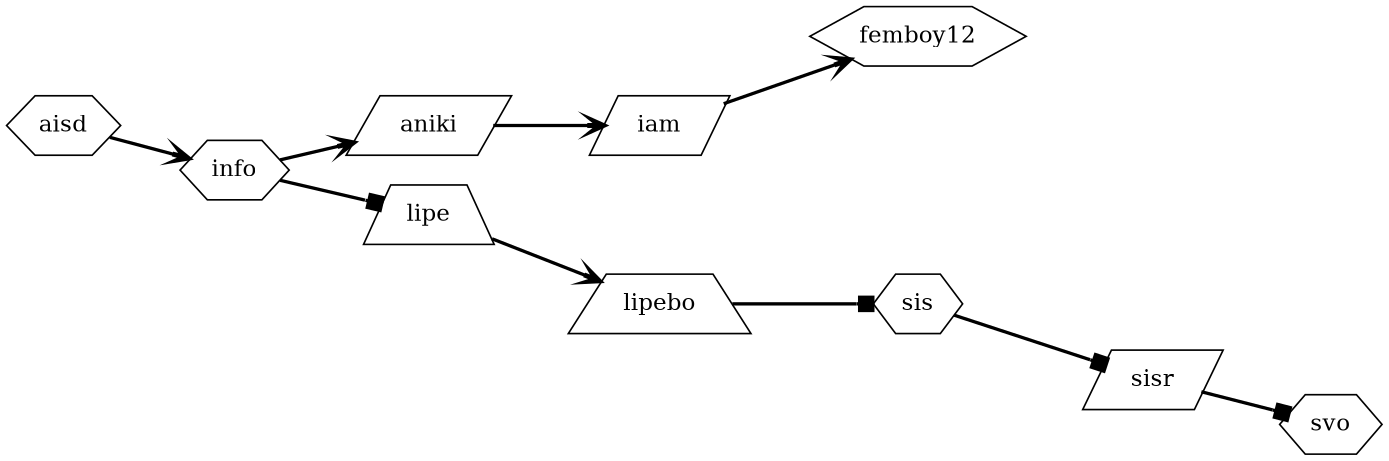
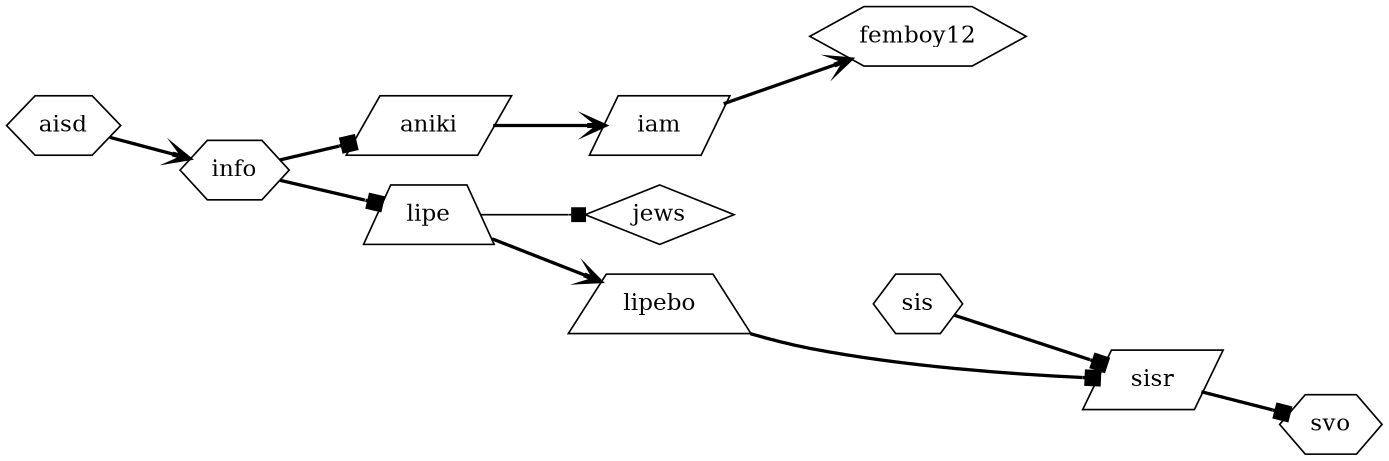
(309, 153) -> (309, 153)
none -> (660, 215)
(794, 304) -> (915, 364)
